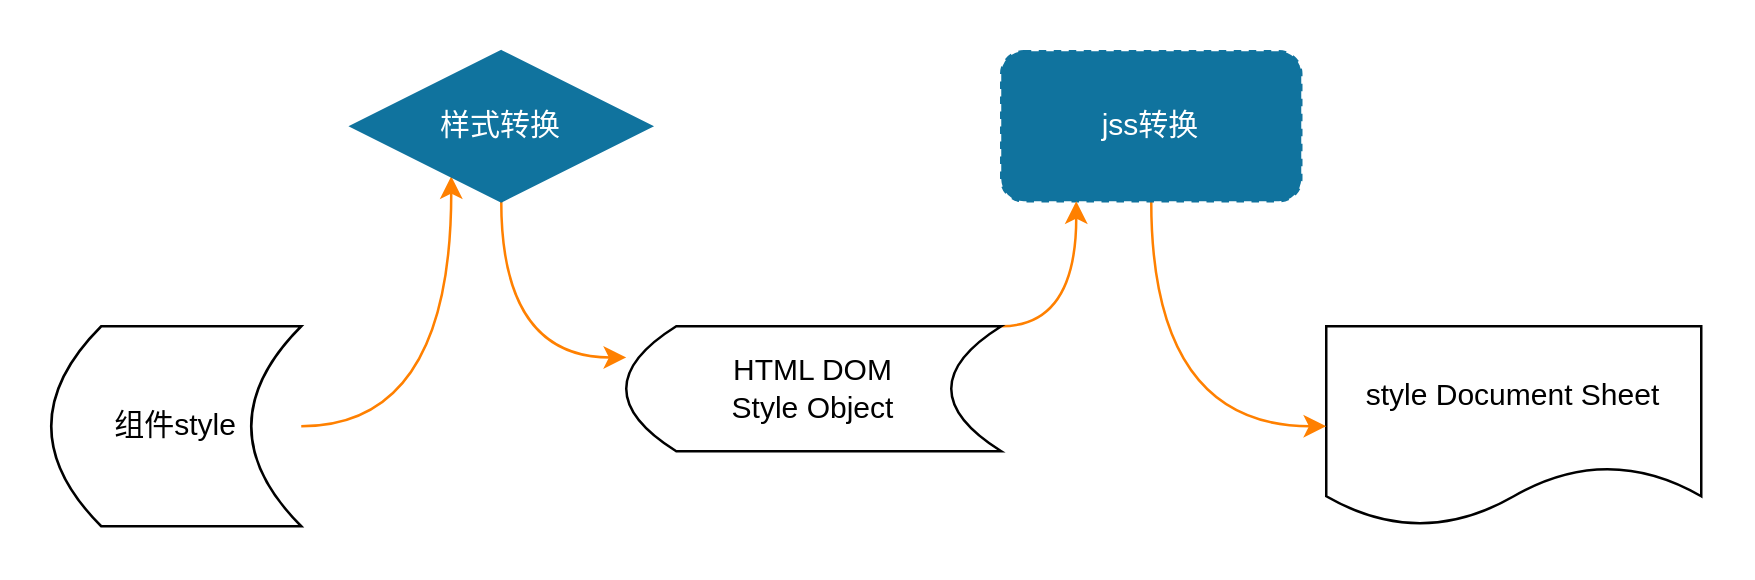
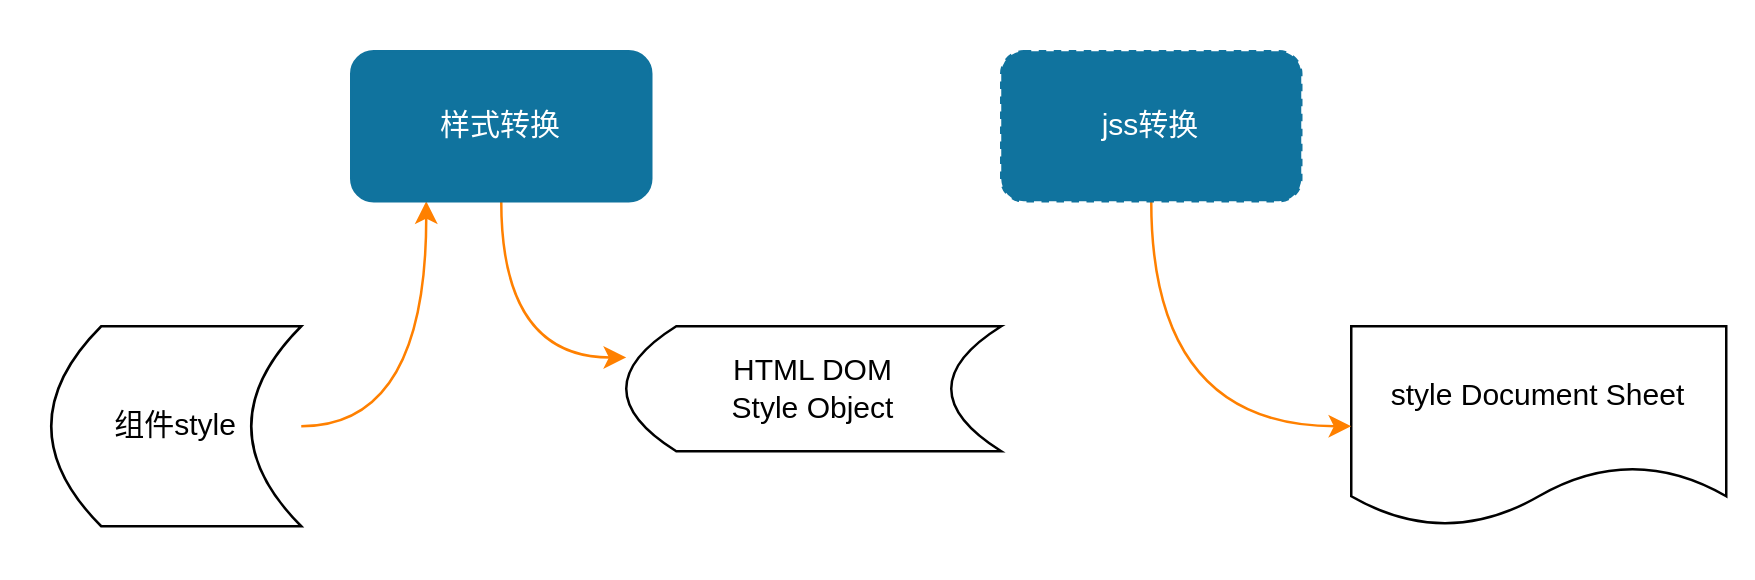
(501, 126) -> (501, 126)
(1062, 291) -> none
(1514, 426) -> (1539, 426)
